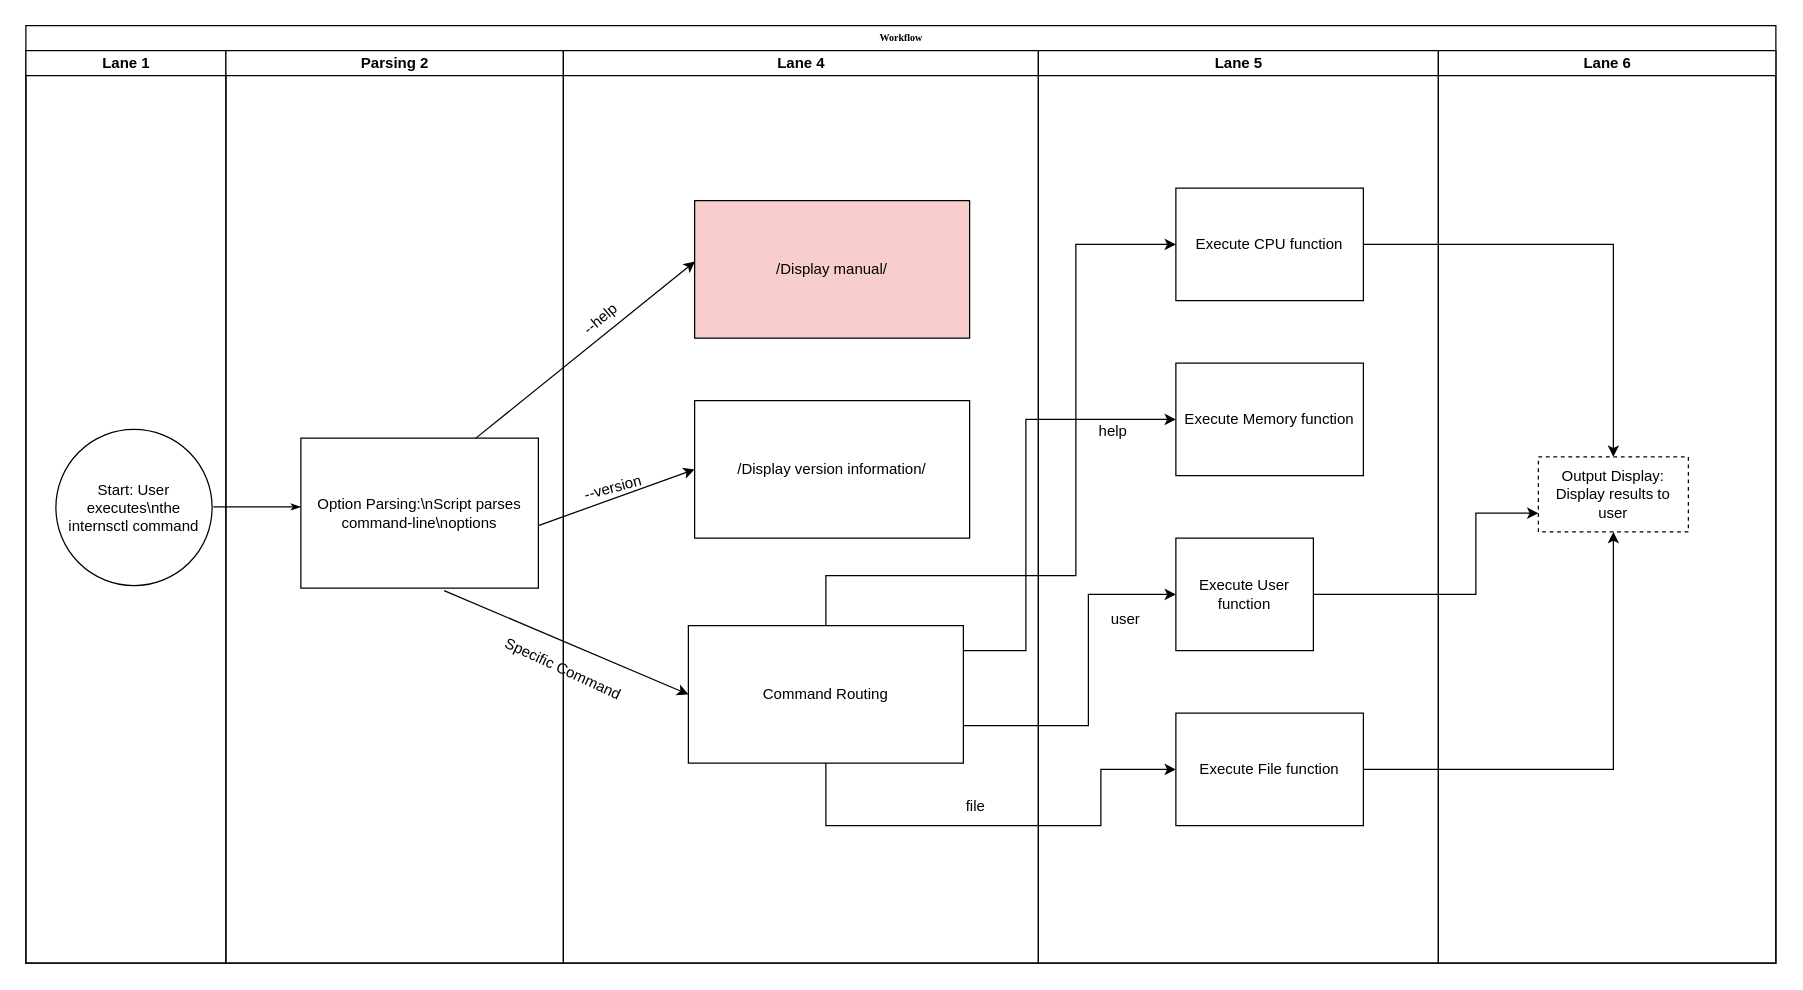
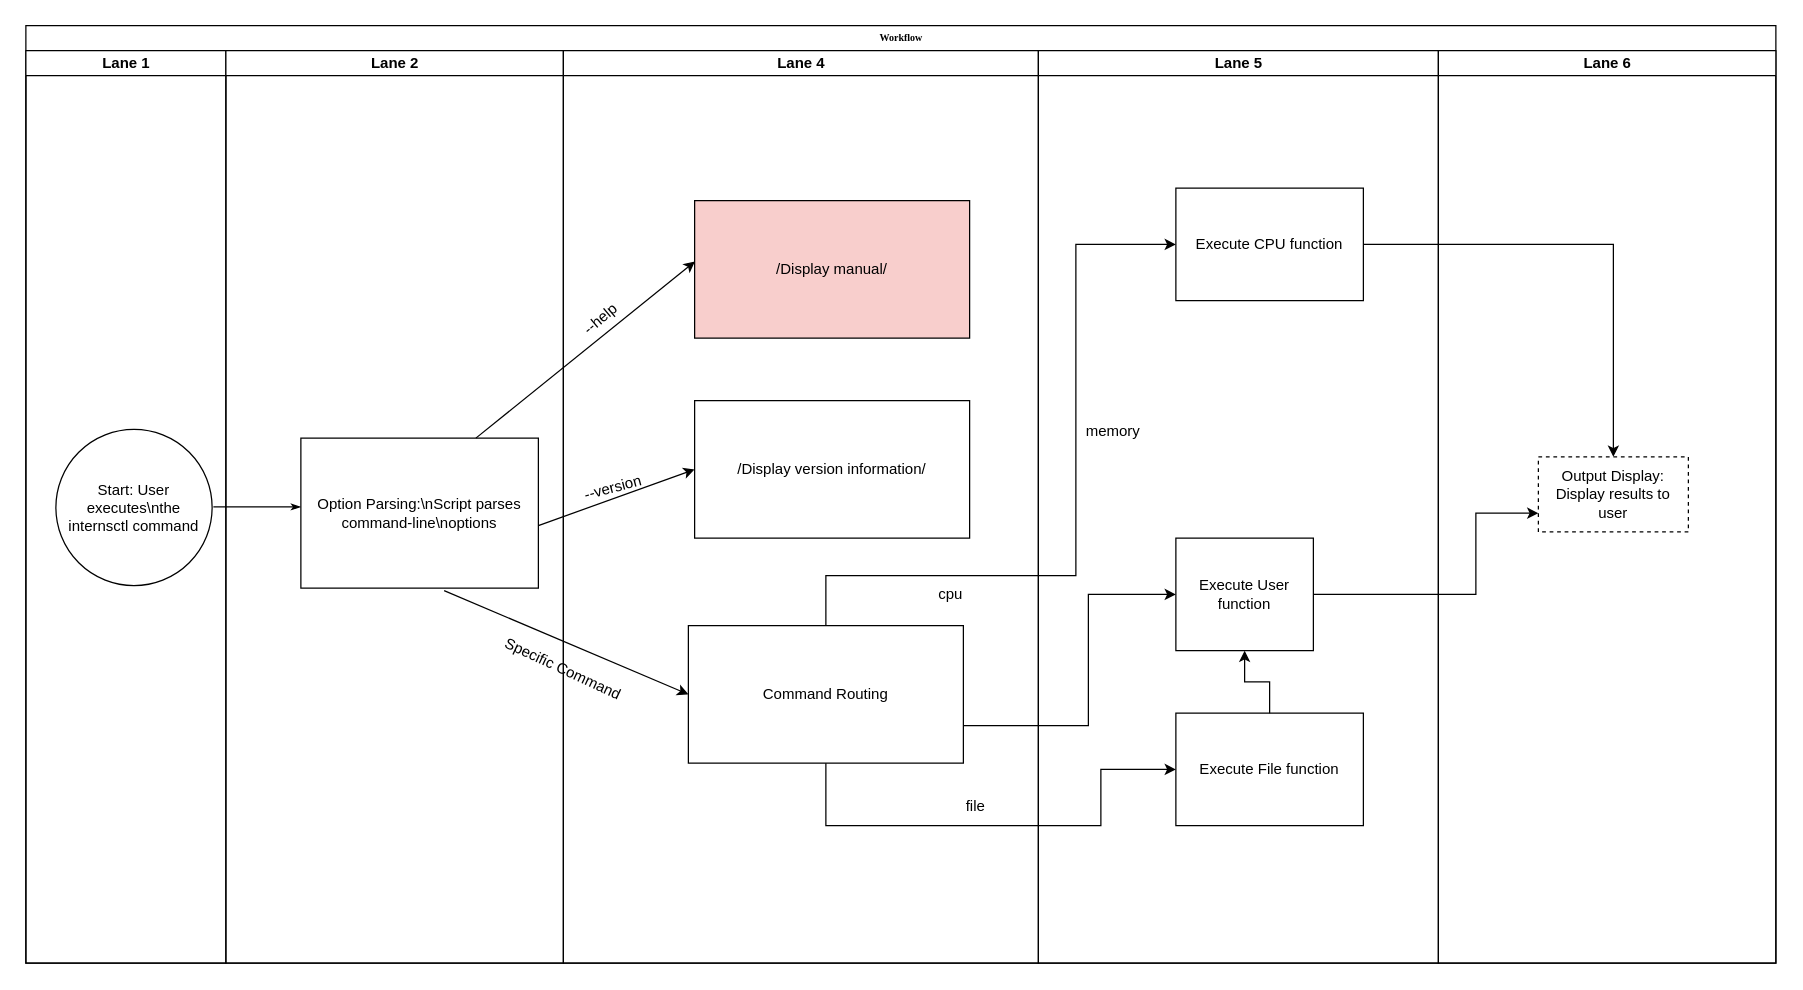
(395, 63) -> (395, 63)
(1269, 419) -> none
(1113, 432) -> (1113, 432)
(1026, 495) -> none
none -> (951, 594)
(1126, 619) -> none
(1602, 769) -> (1261, 682)
